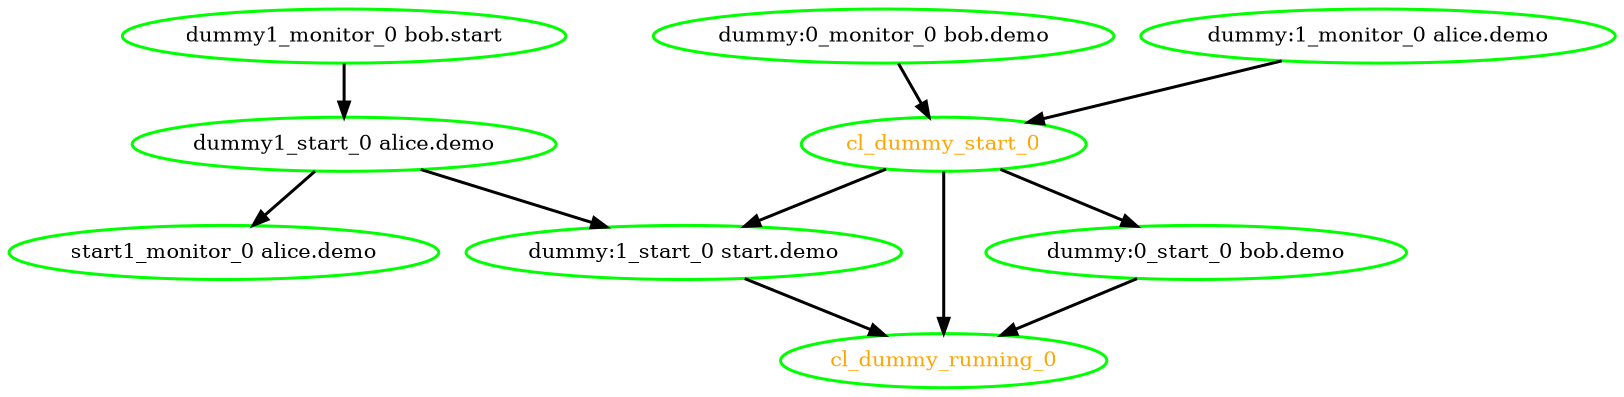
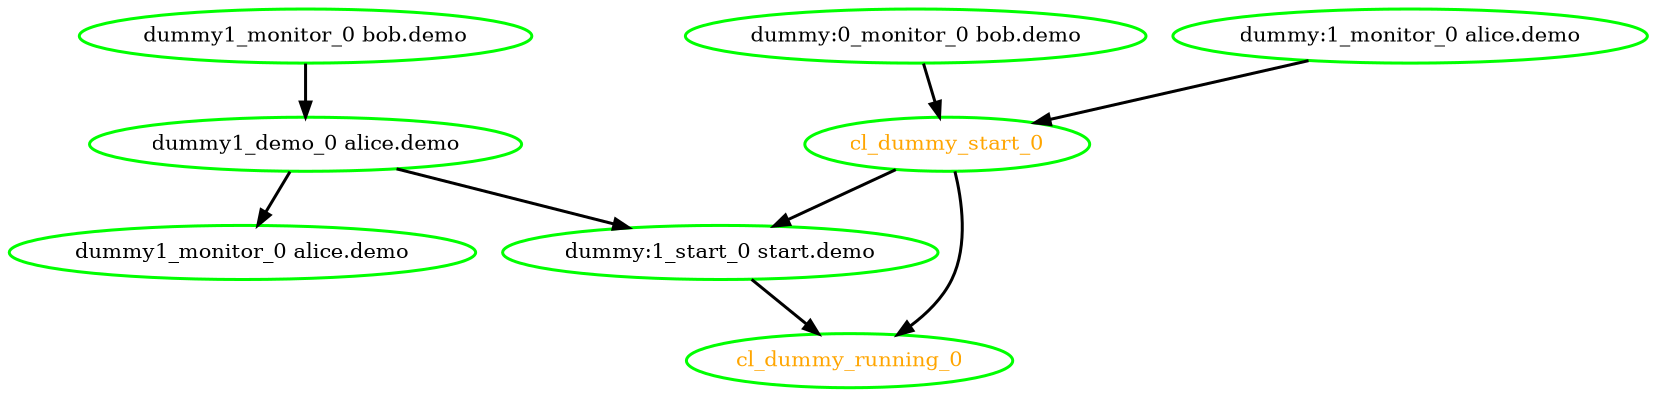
(344, 36) -> (306, 36)
(344, 144) -> (306, 144)
(224, 252) -> (242, 252)
(1196, 252) -> none
